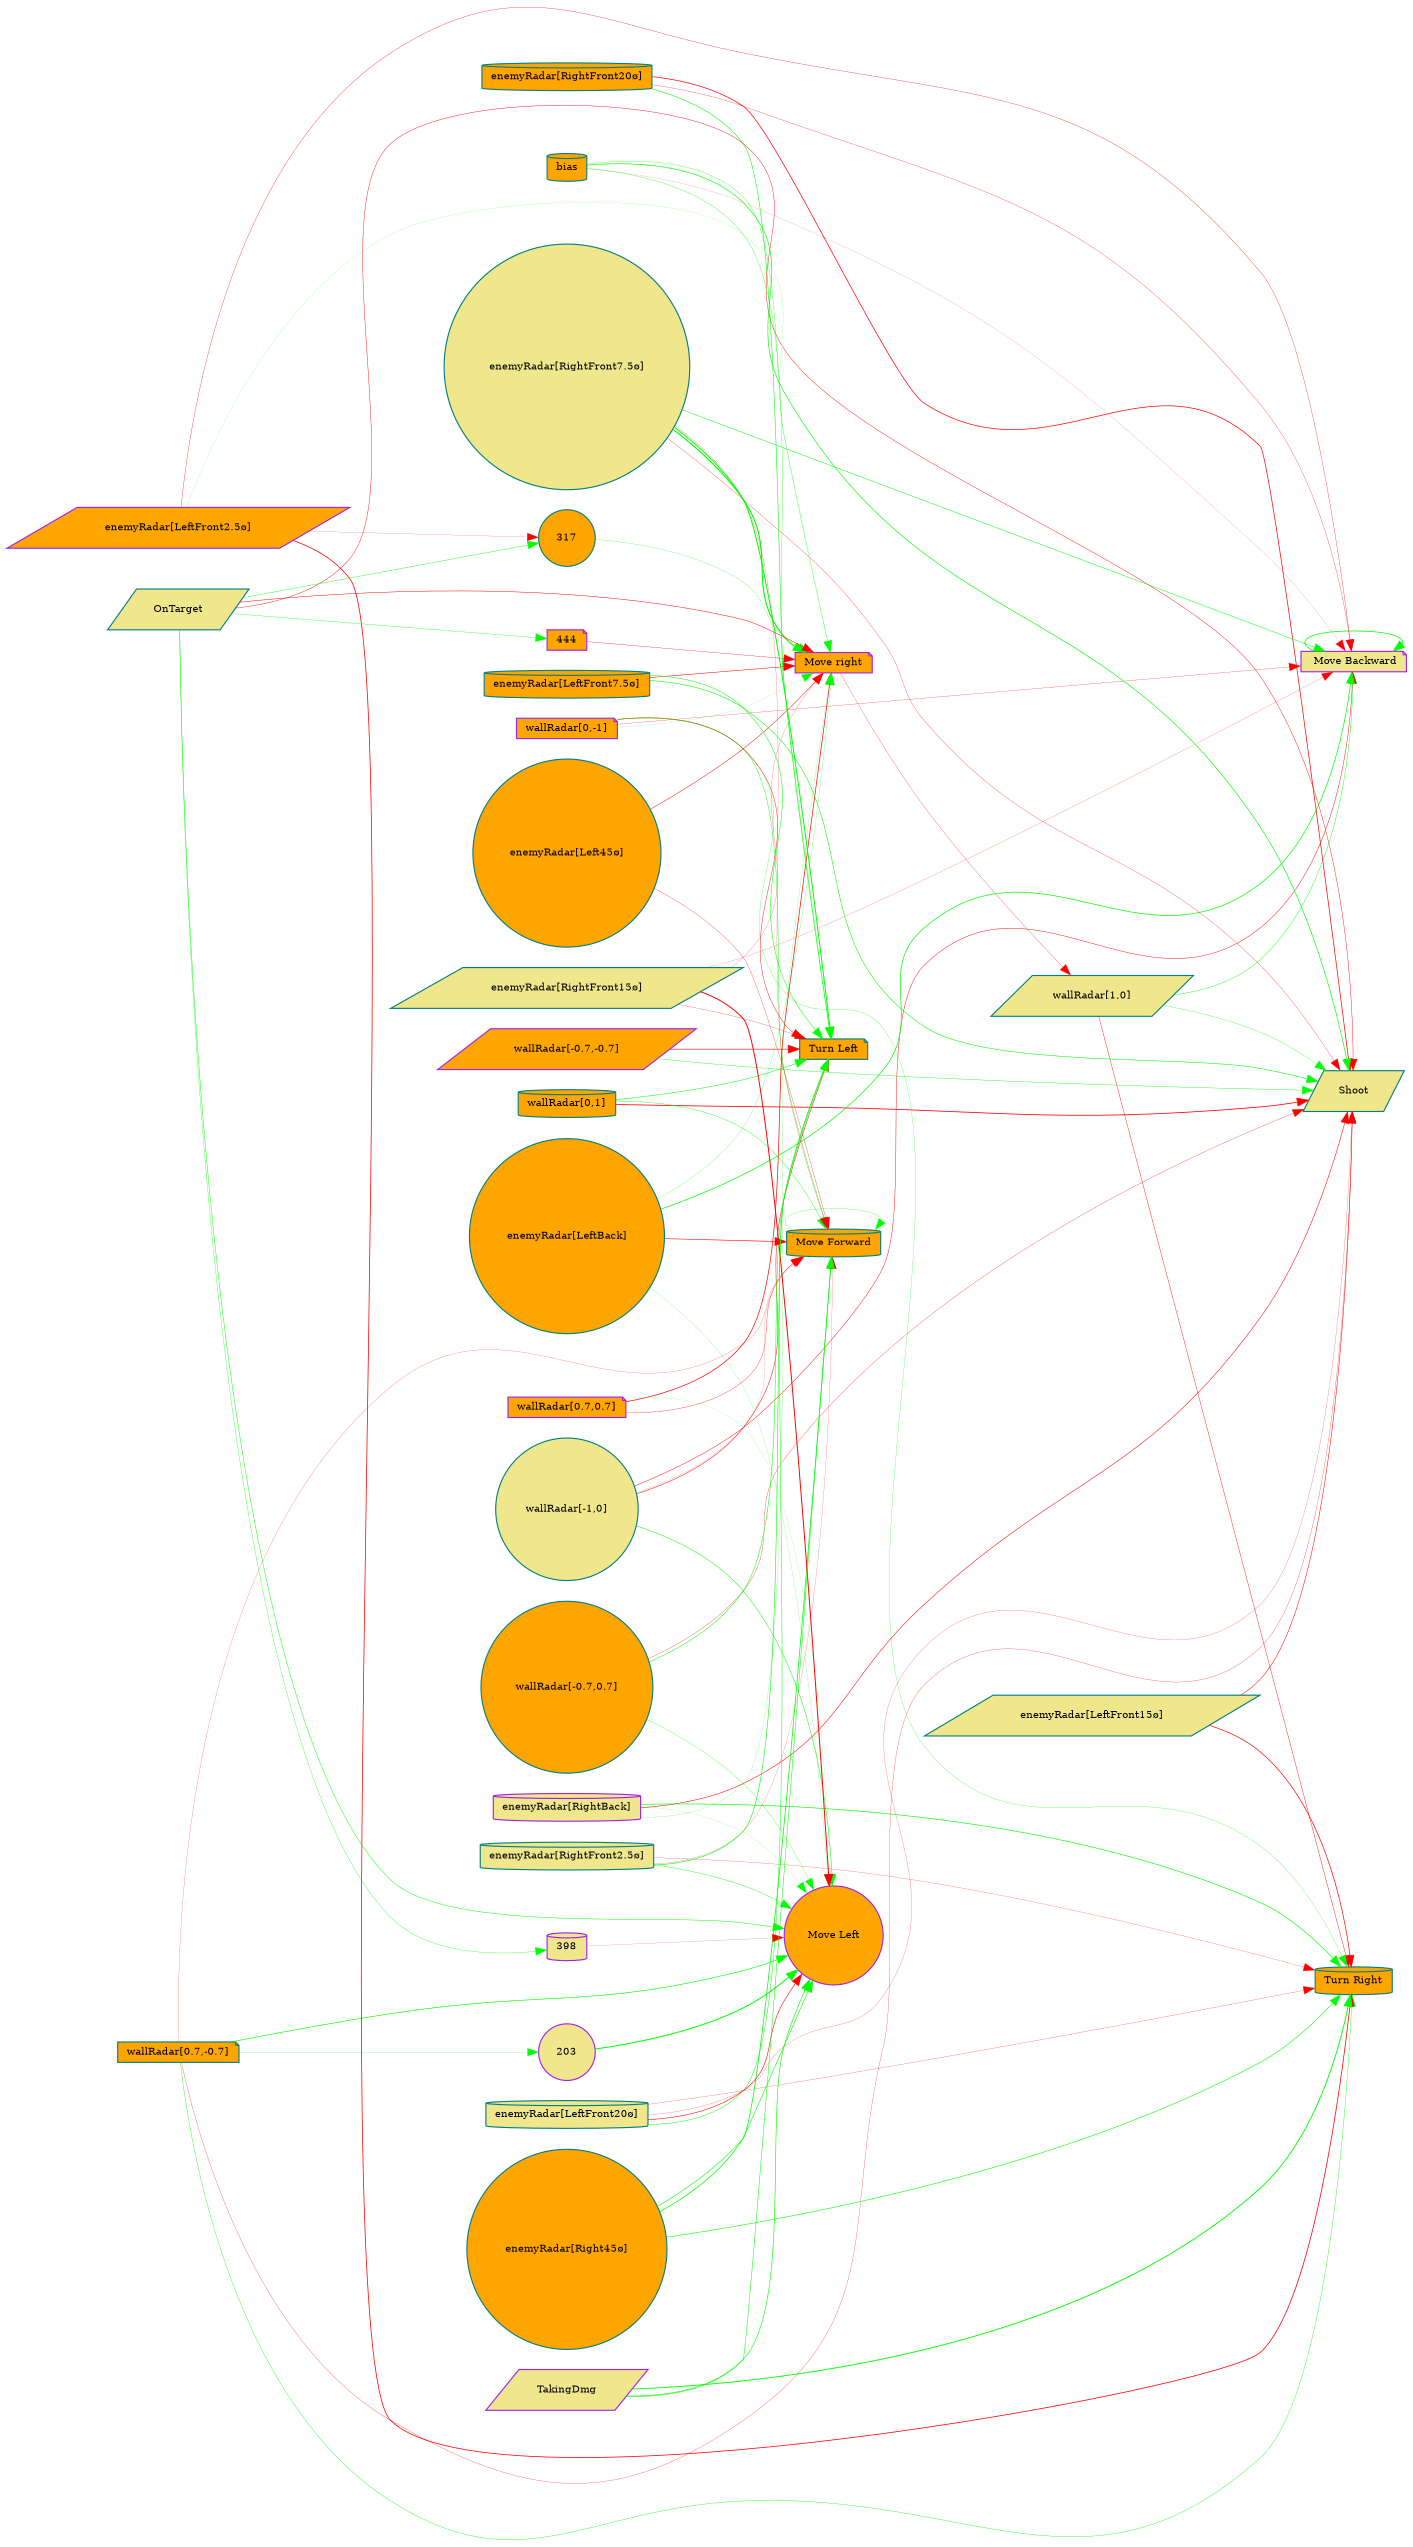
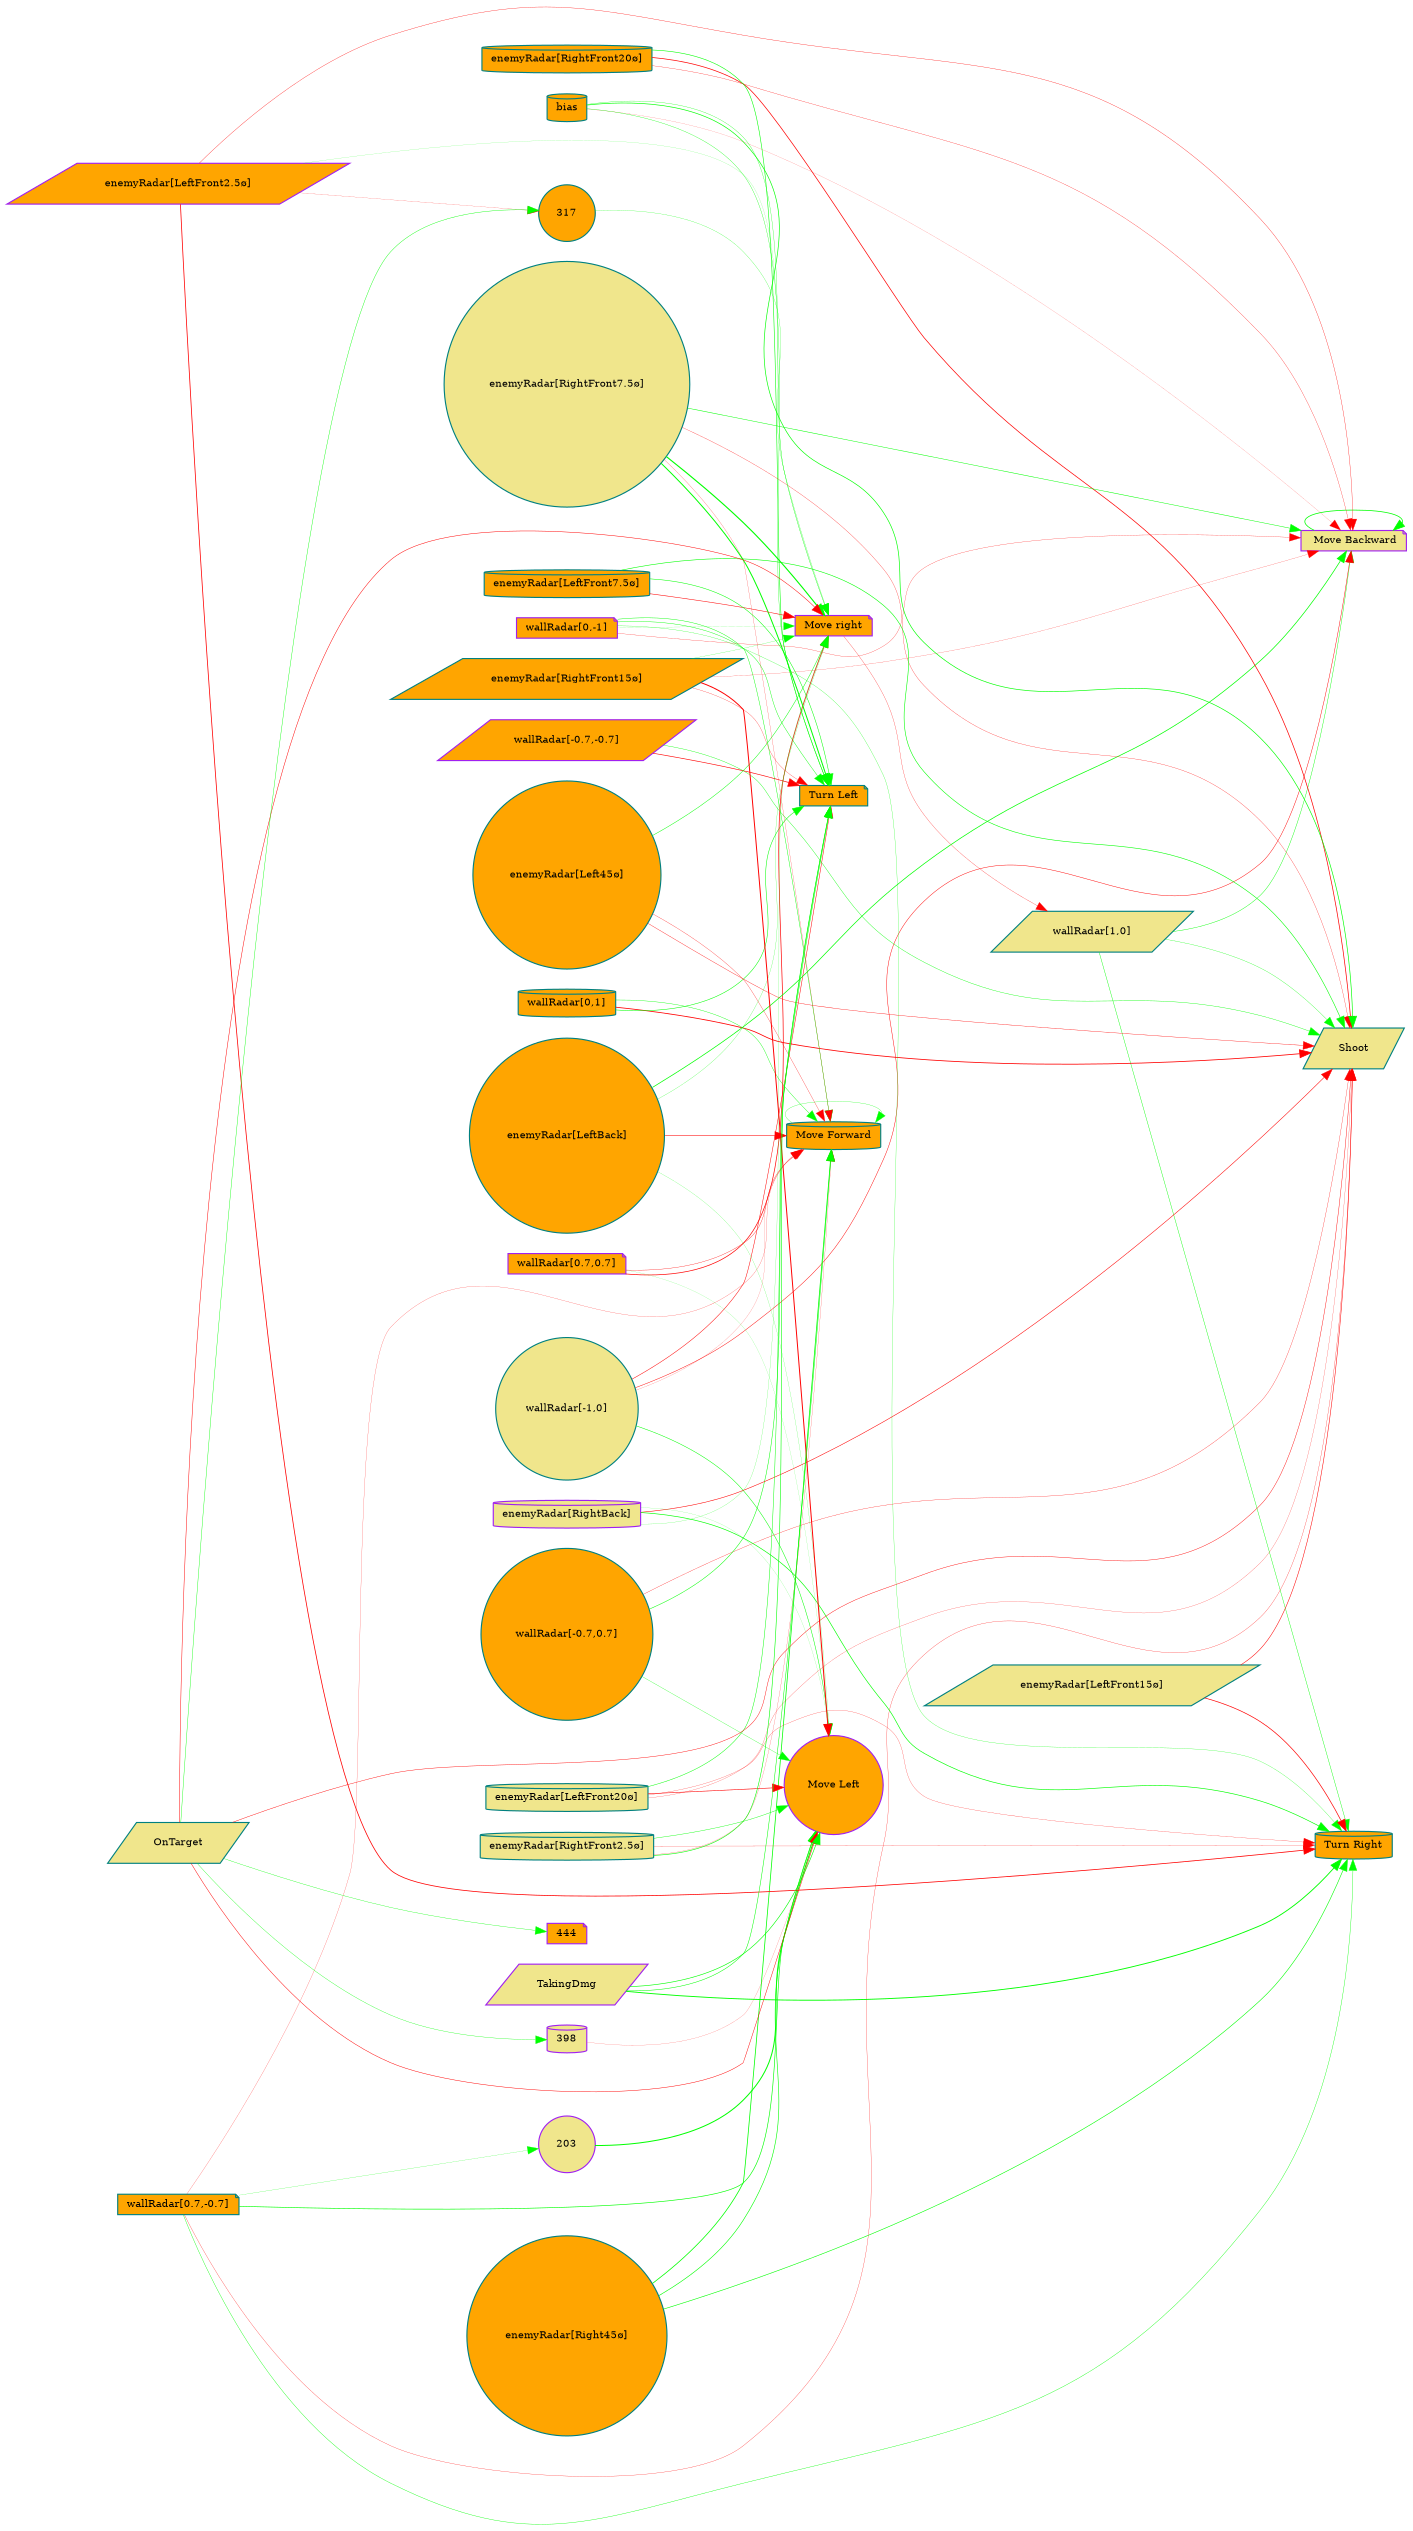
(685, 650) -> none
(734, 756) -> (756, 757)
(777, 824) -> (774, 704)
(773, 827) -> (731, 651)
(567, 988) -> (567, 679)
none -> (965, 1021)
(1222, 1486) -> (1222, 1386)
(290, 1667) -> (540, 2090)
